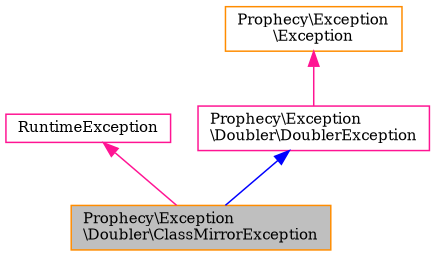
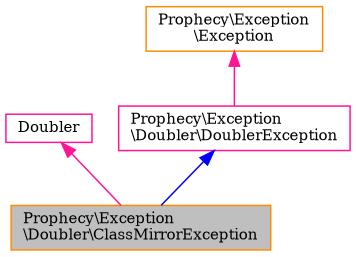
(88, 128) -> (49, 128)
